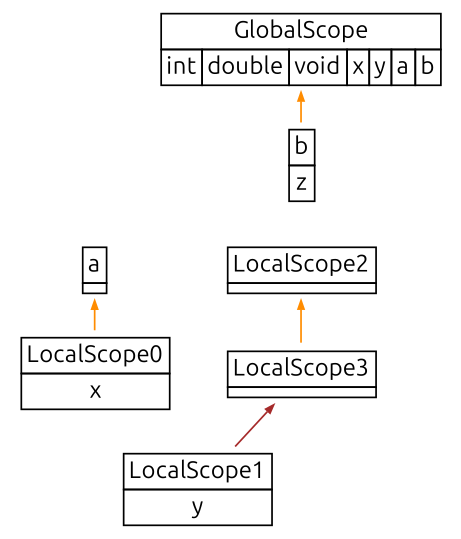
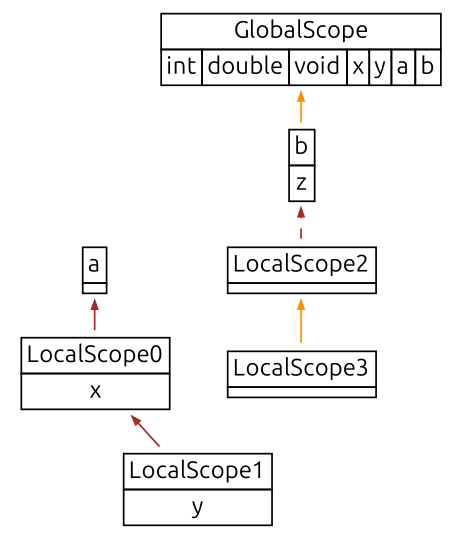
none -> (301, 228)
(95, 320) -> (95, 320)
(251, 429) -> (149, 435)
